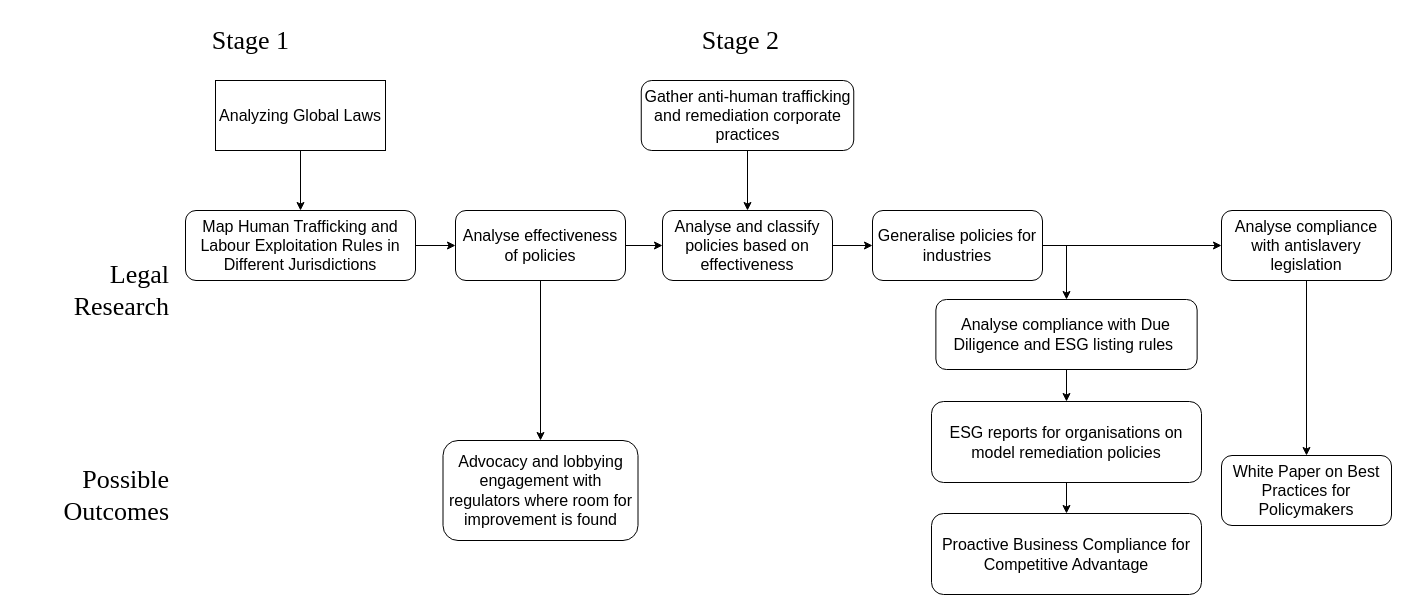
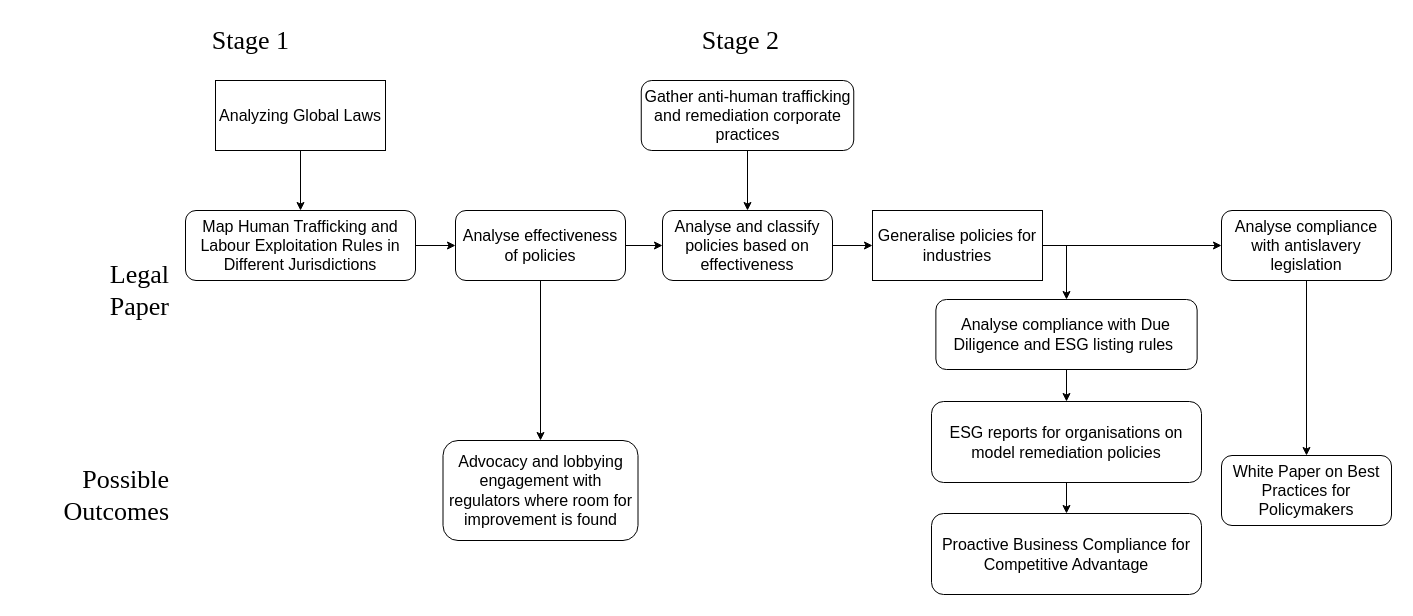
(958, 246) -> (958, 246)
(111, 291) -> (133, 291)
